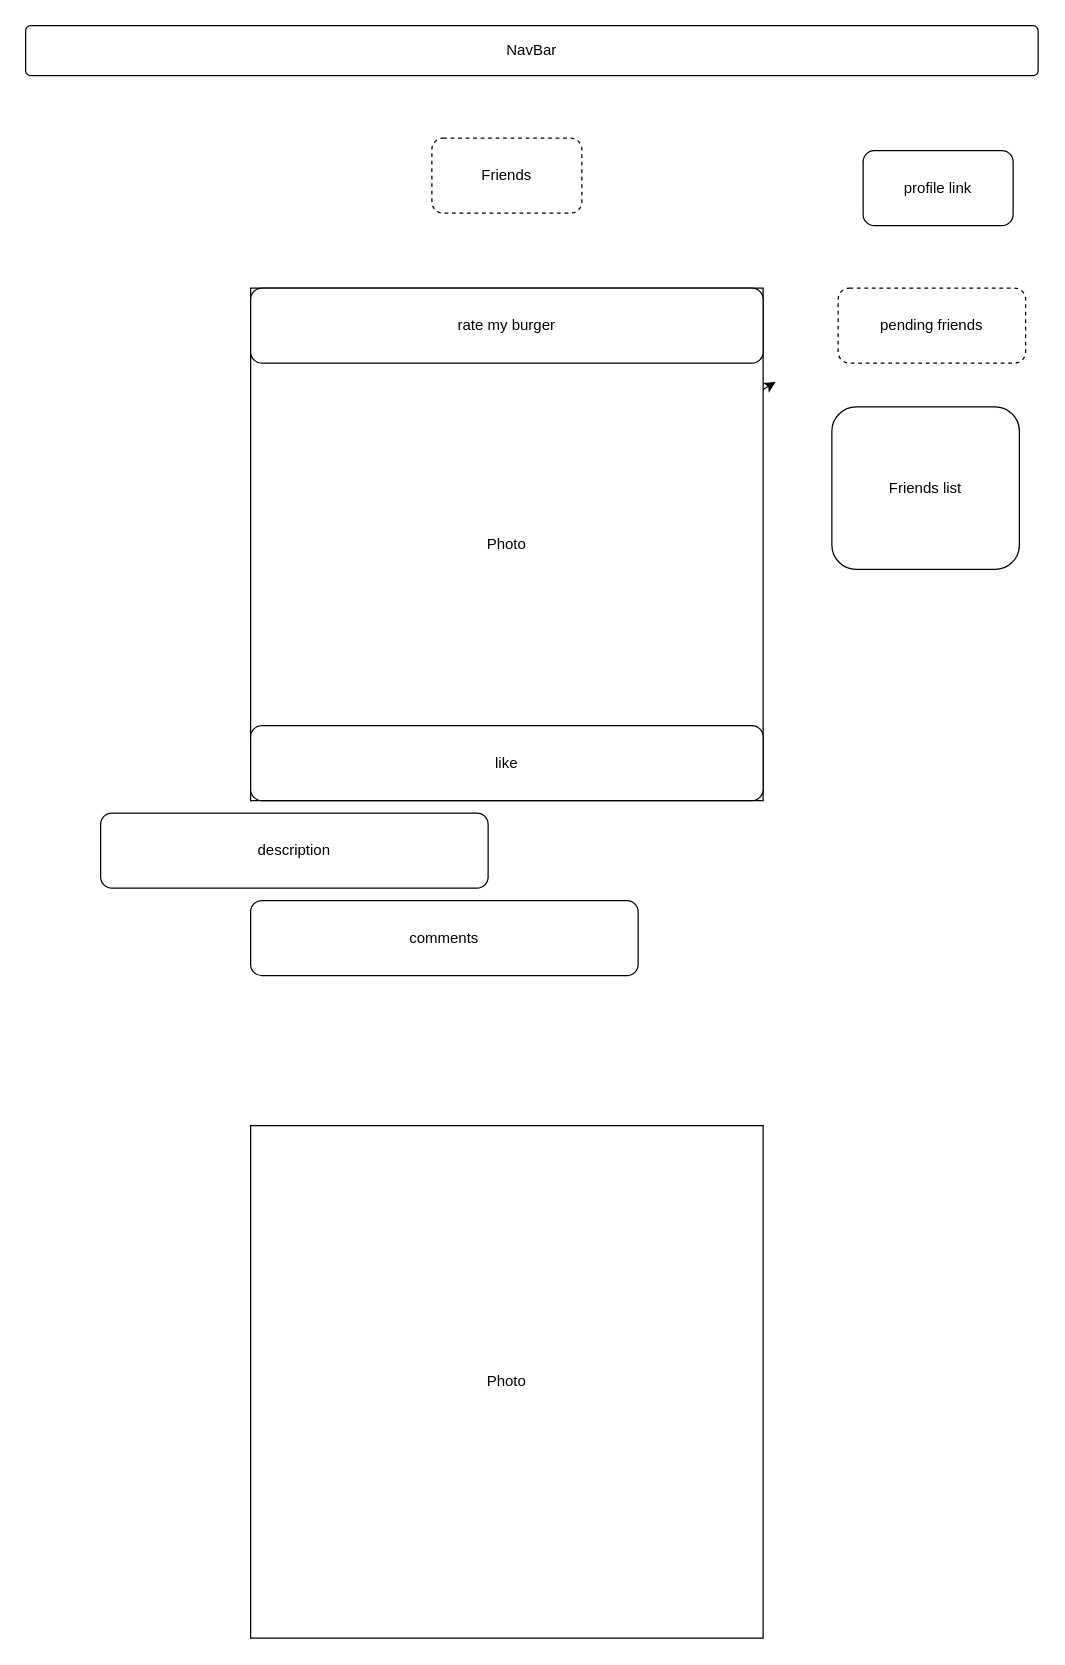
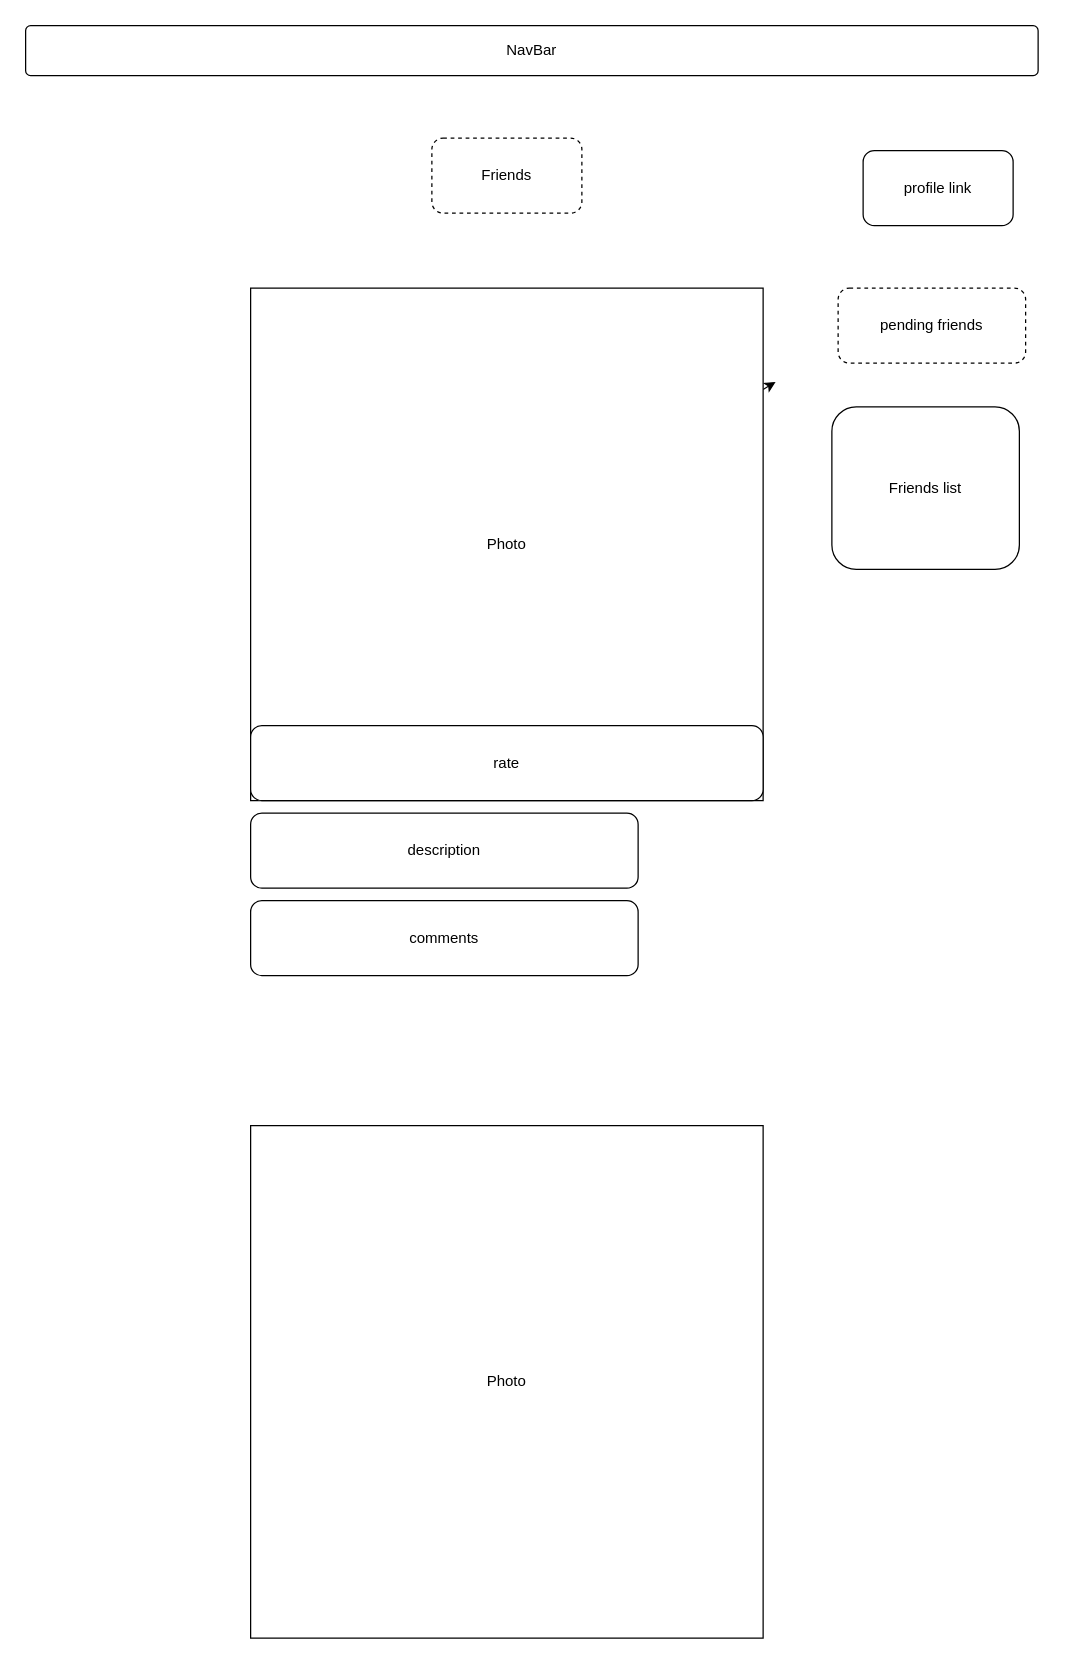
(507, 326) -> none
(507, 763) -> (507, 763)
(294, 851) -> (444, 851)
